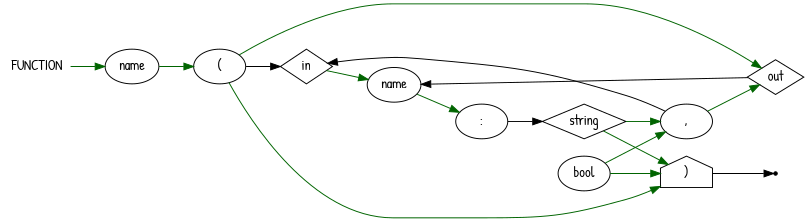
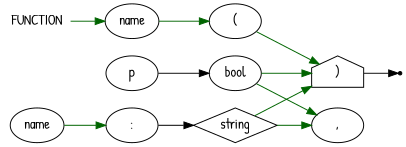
(306, 67) -> none
none -> (132, 73)
(776, 77) -> none
